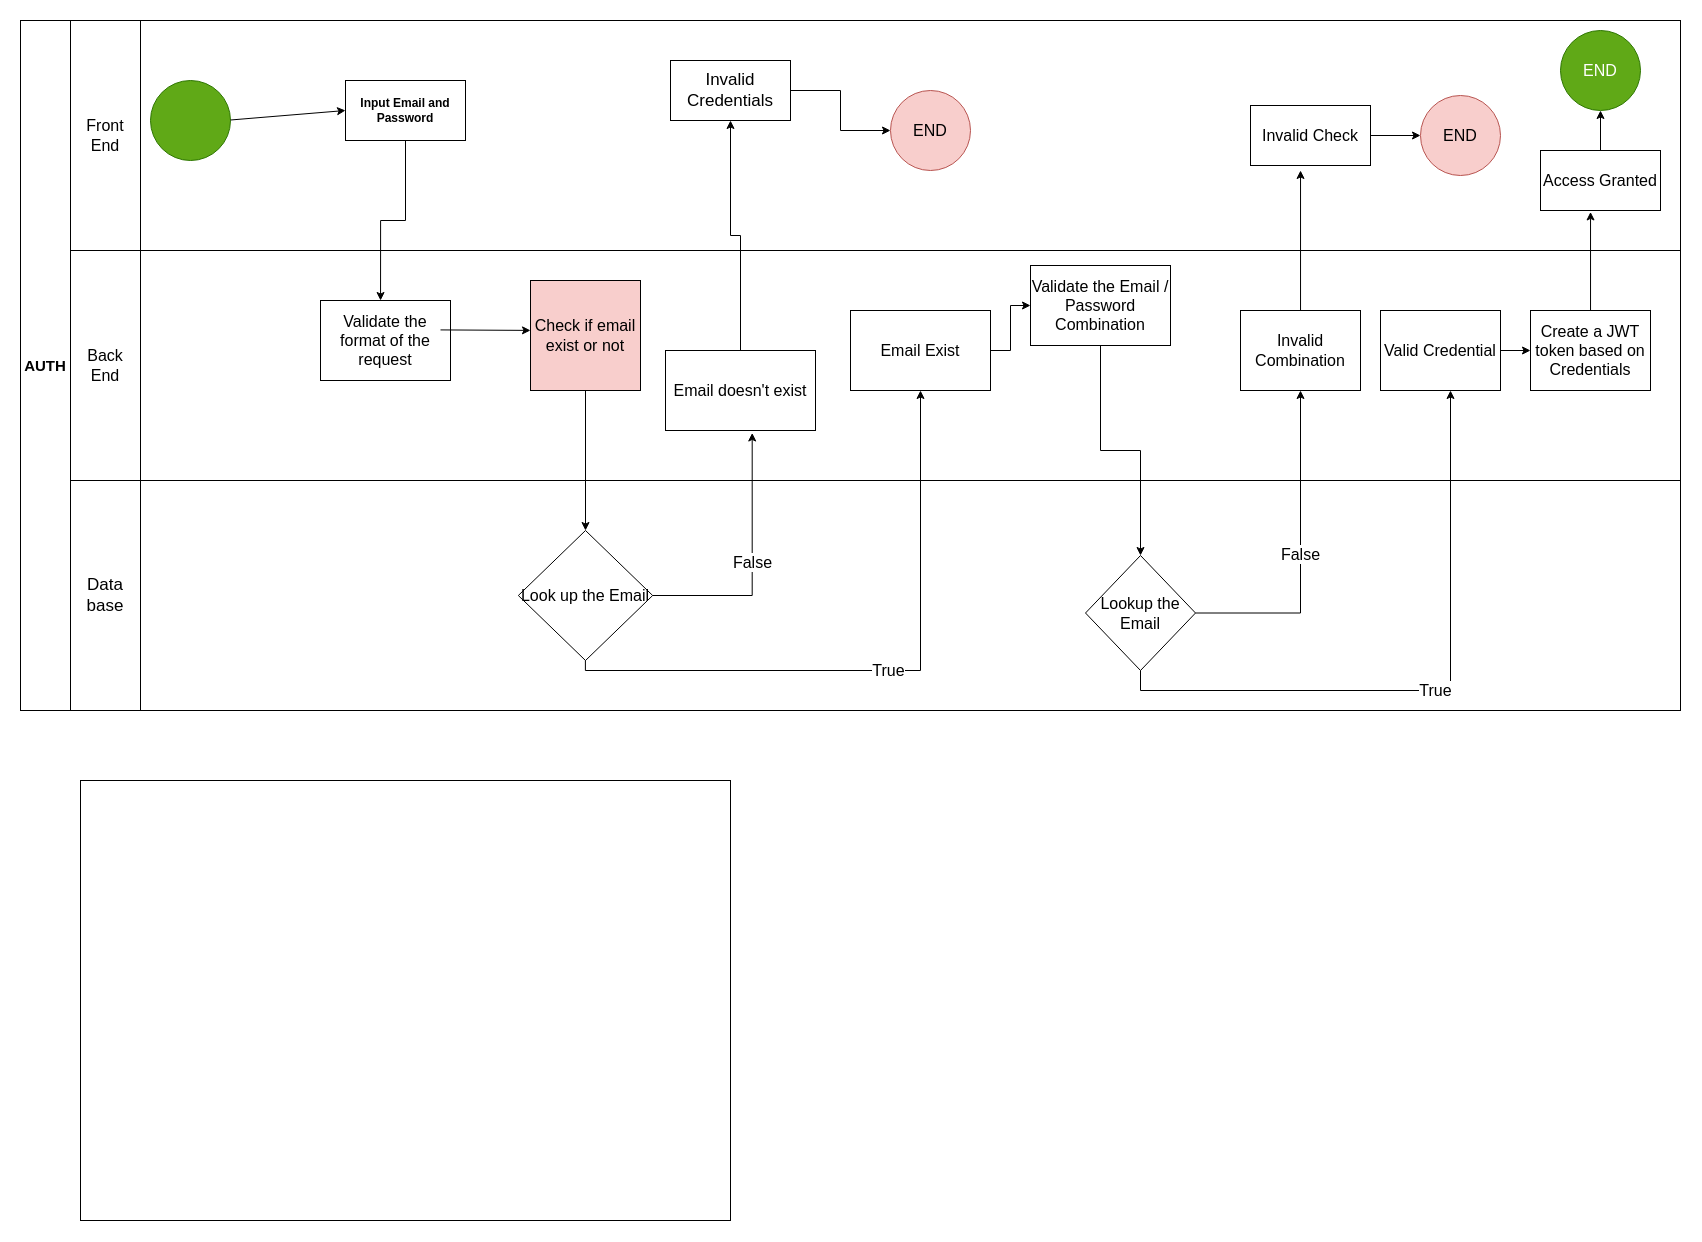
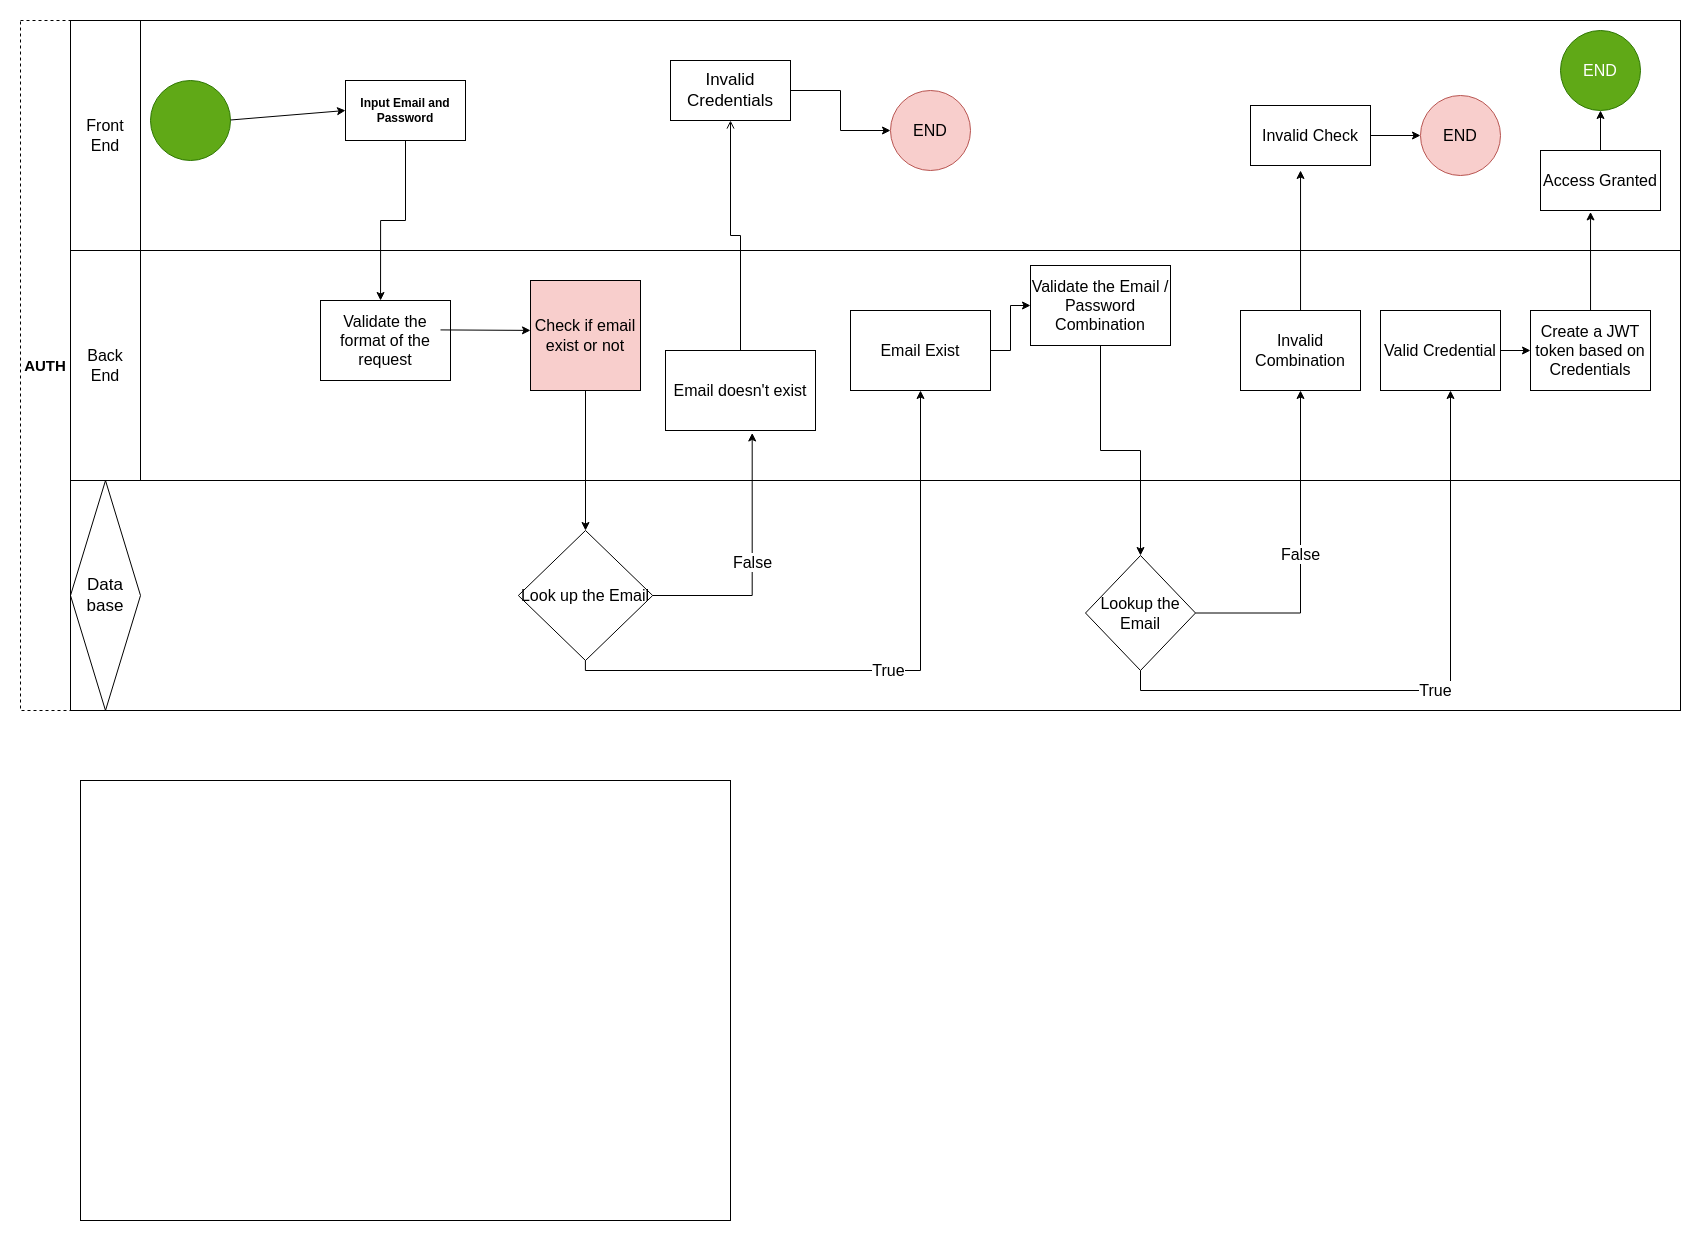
(731, 128) -> (731, 126)
(46, 366) -> (46, 366)
(106, 596) -> (106, 596)
